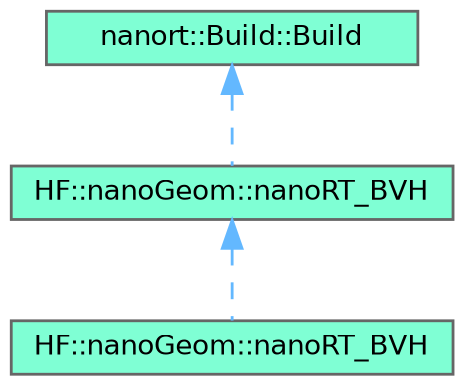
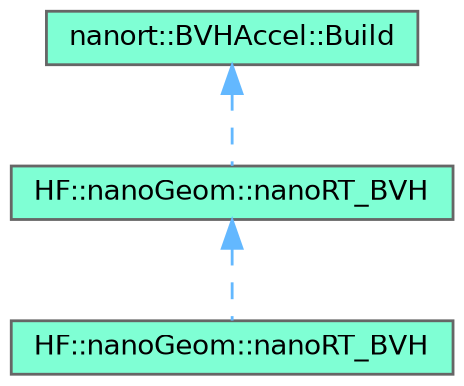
(232, 38) -> (232, 38)
